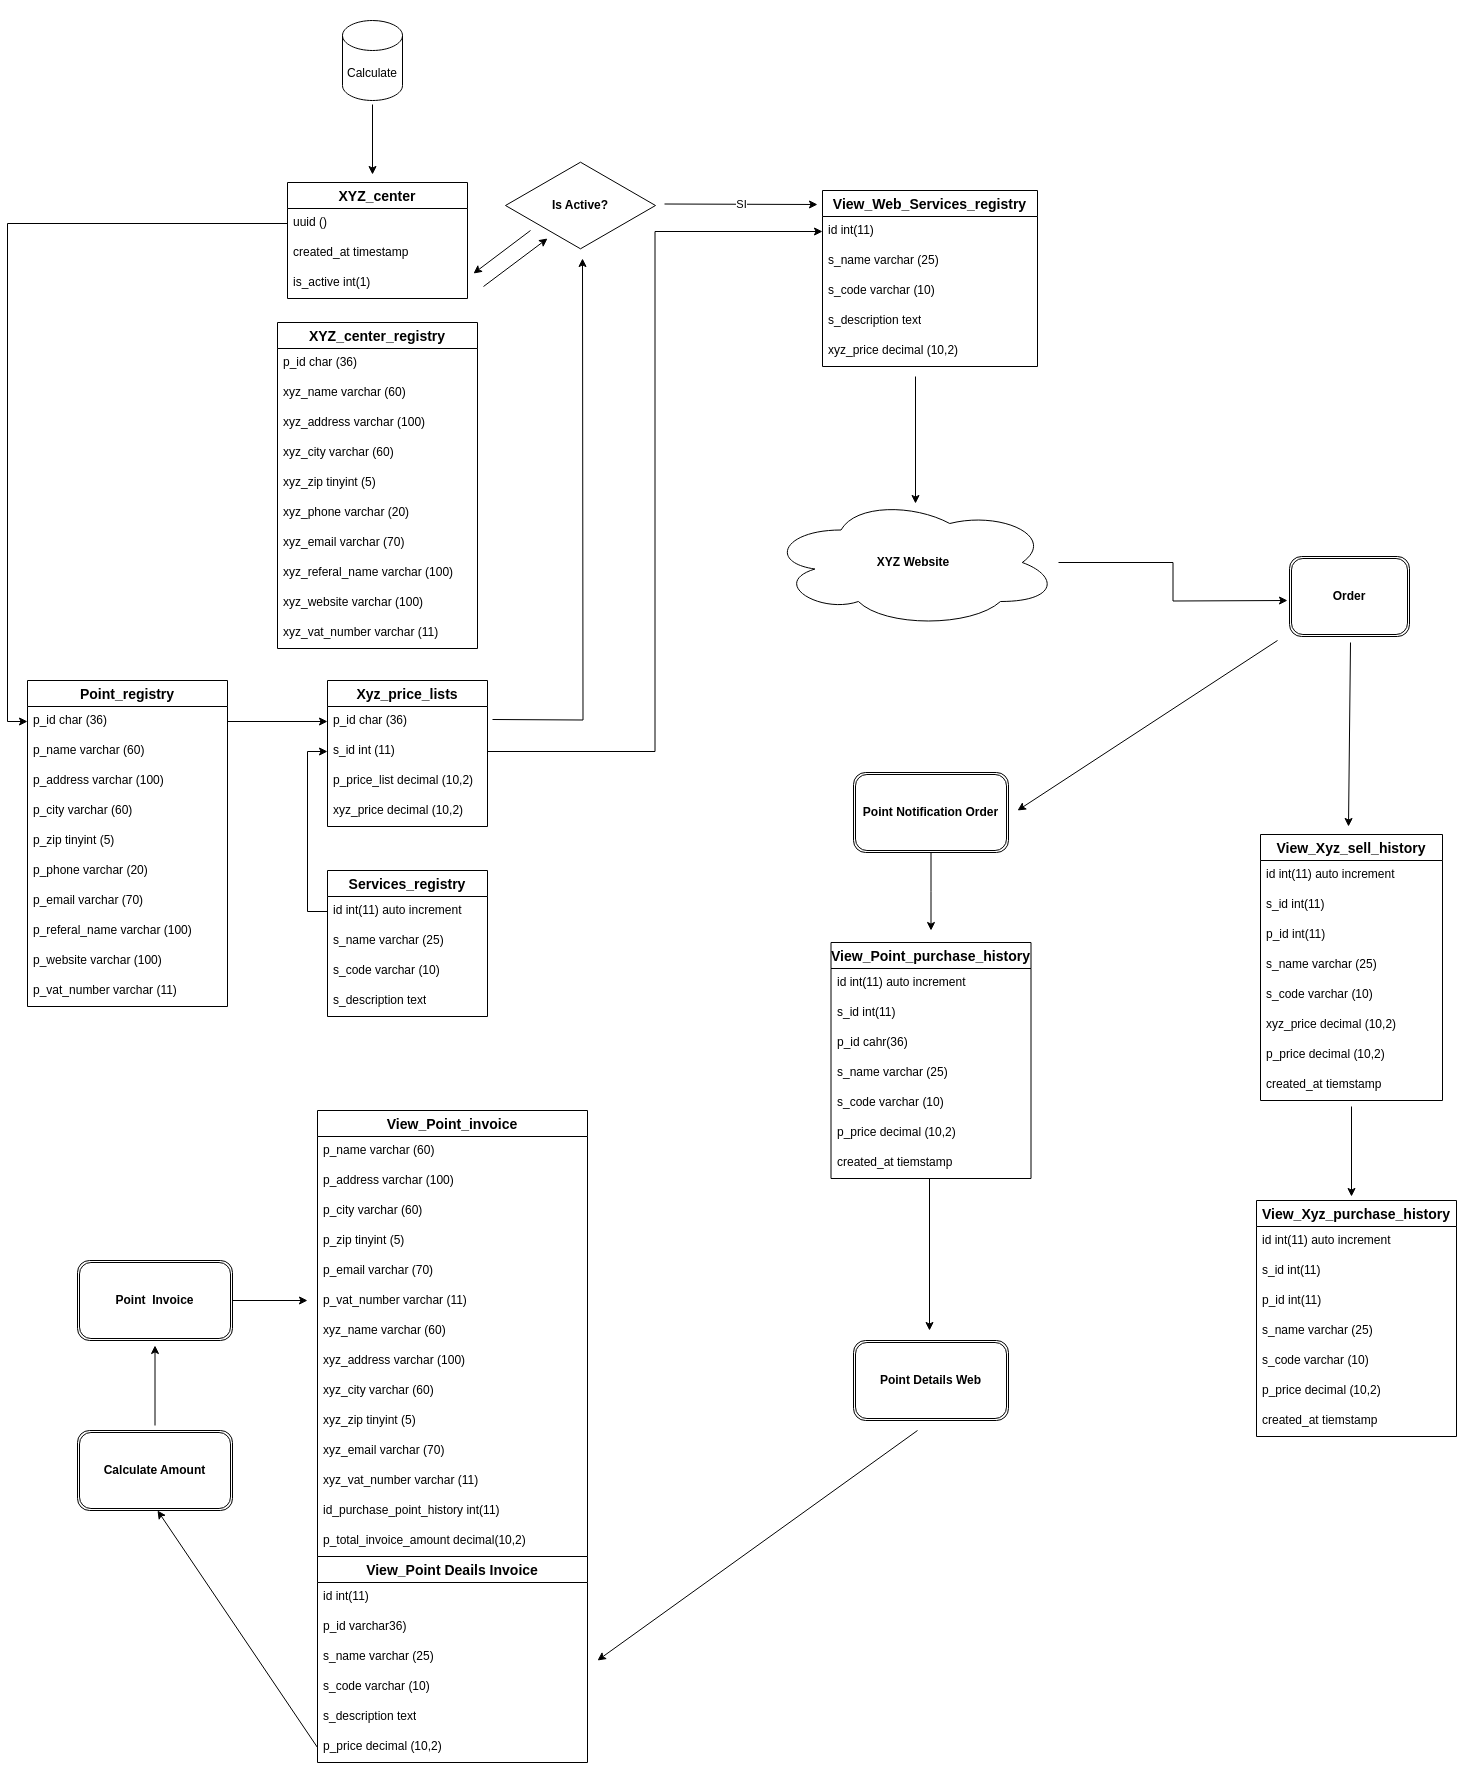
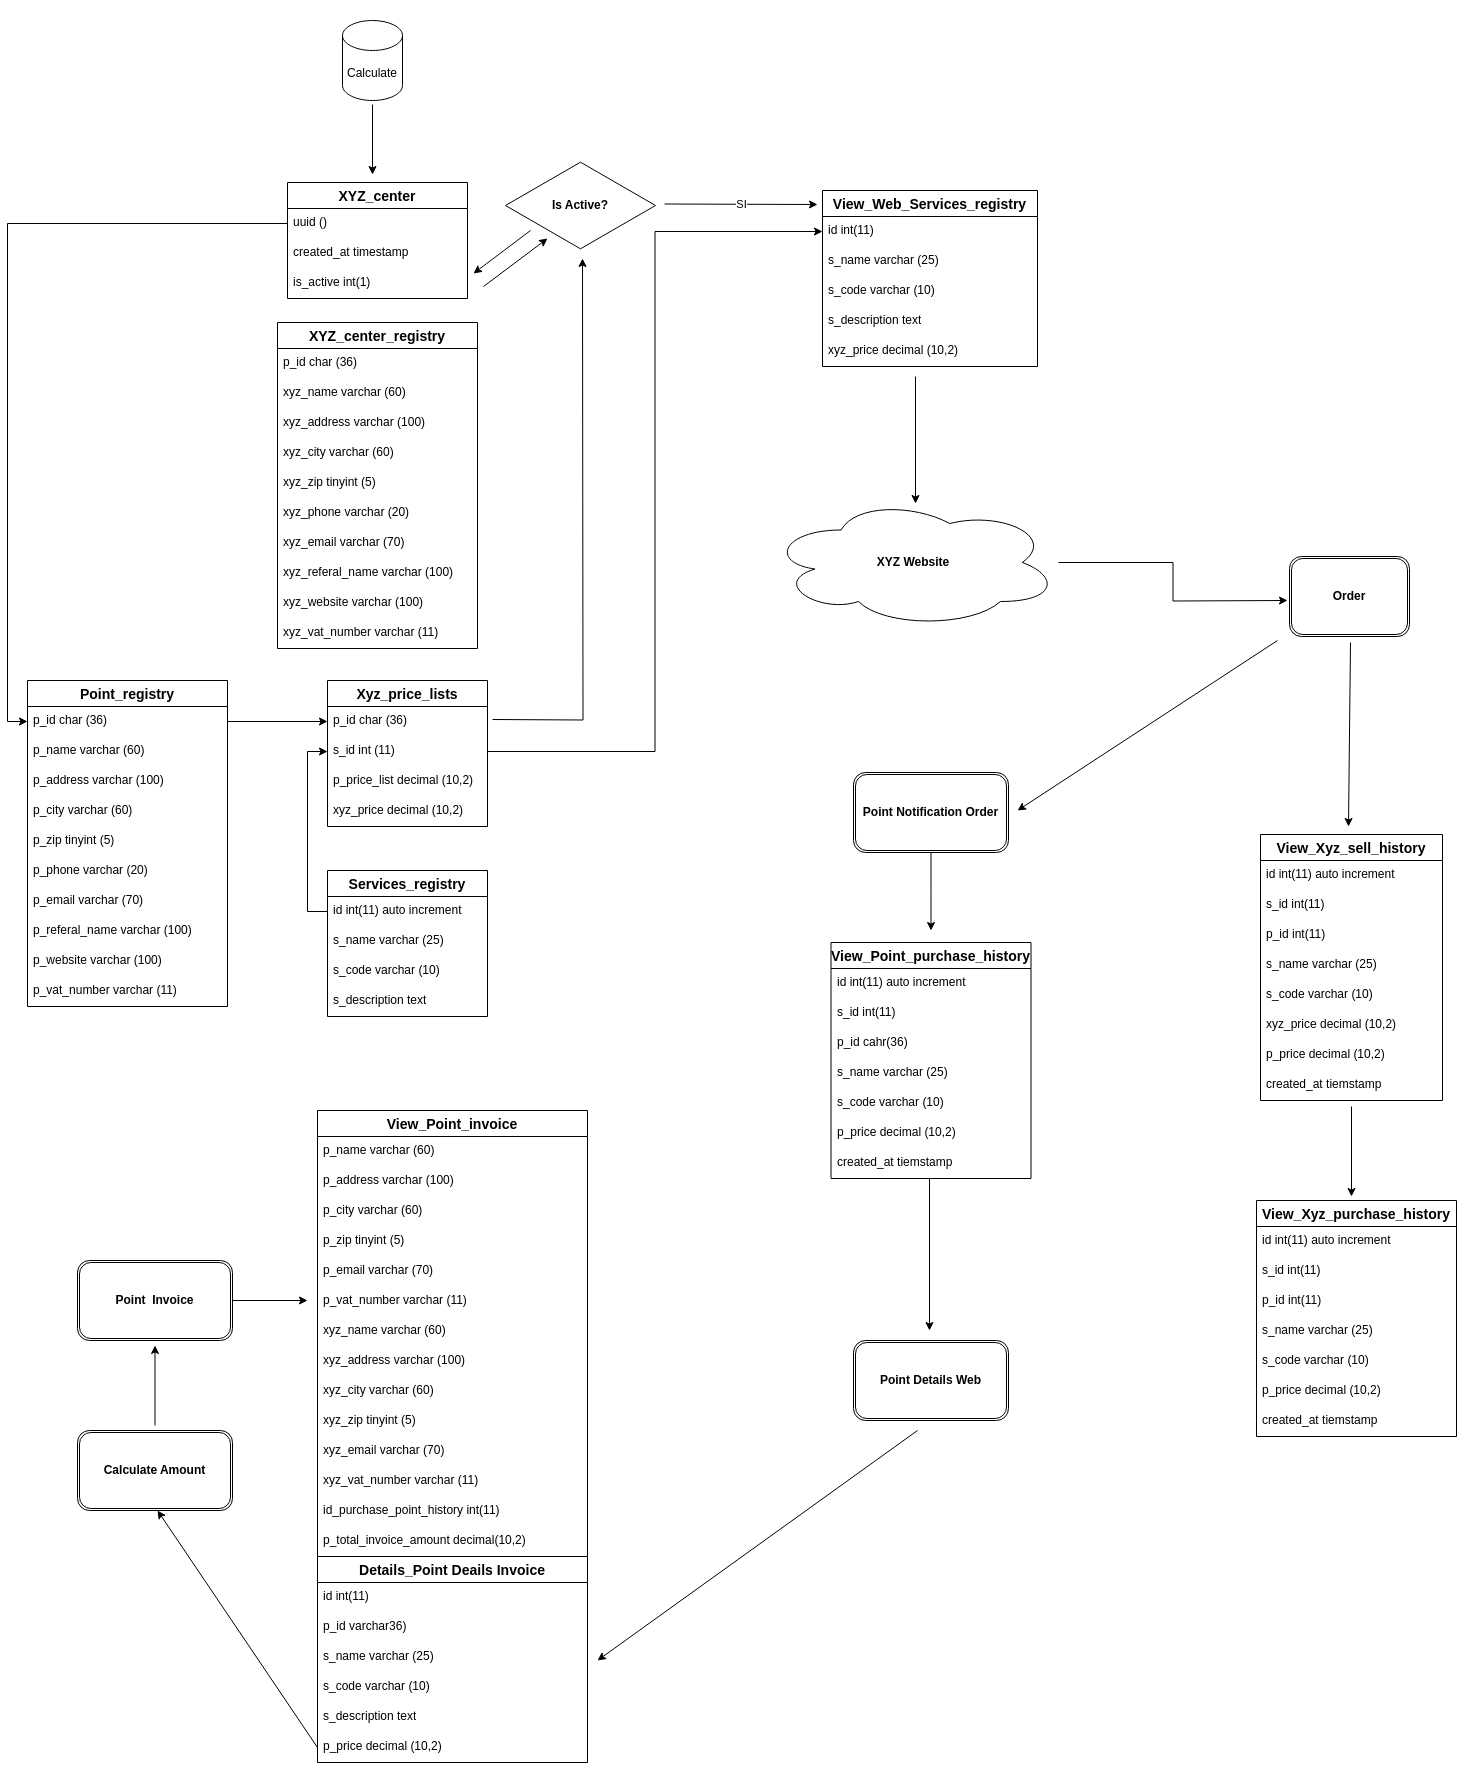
(452, 1570) -> (452, 1570)
